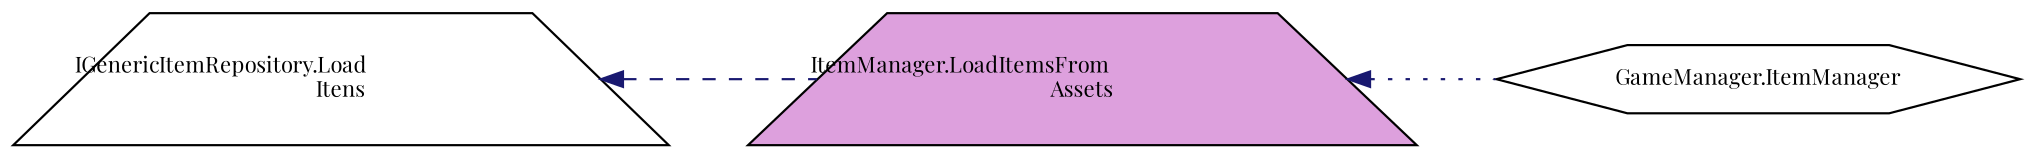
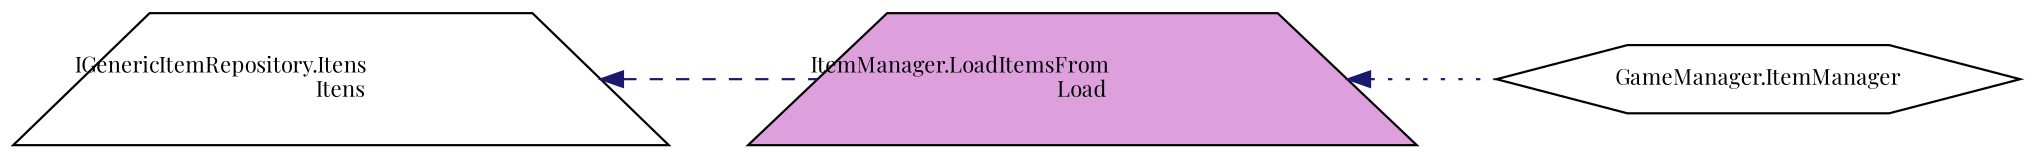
(341, 79) -> (341, 79)
(1082, 79) -> (1082, 79)
